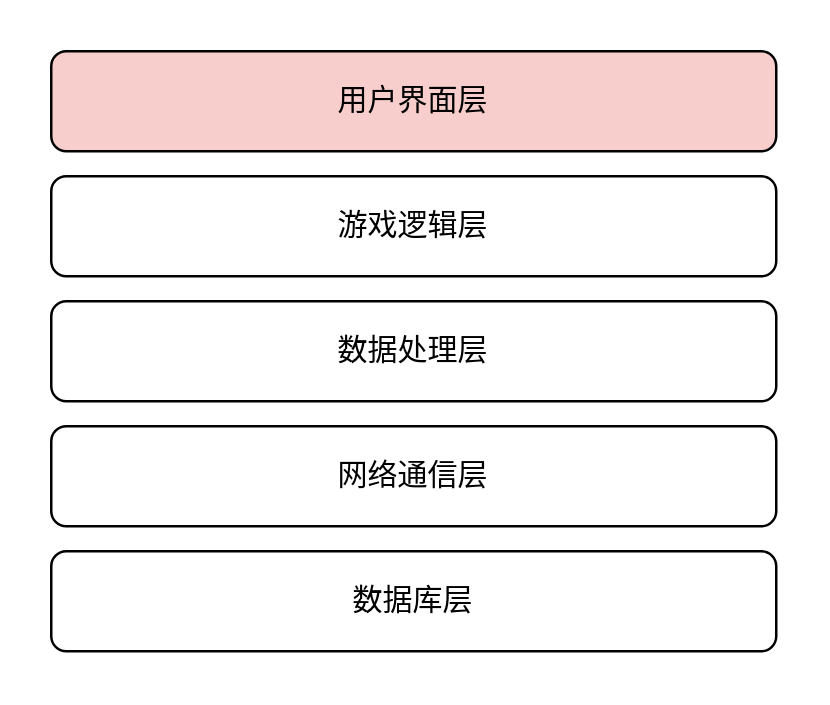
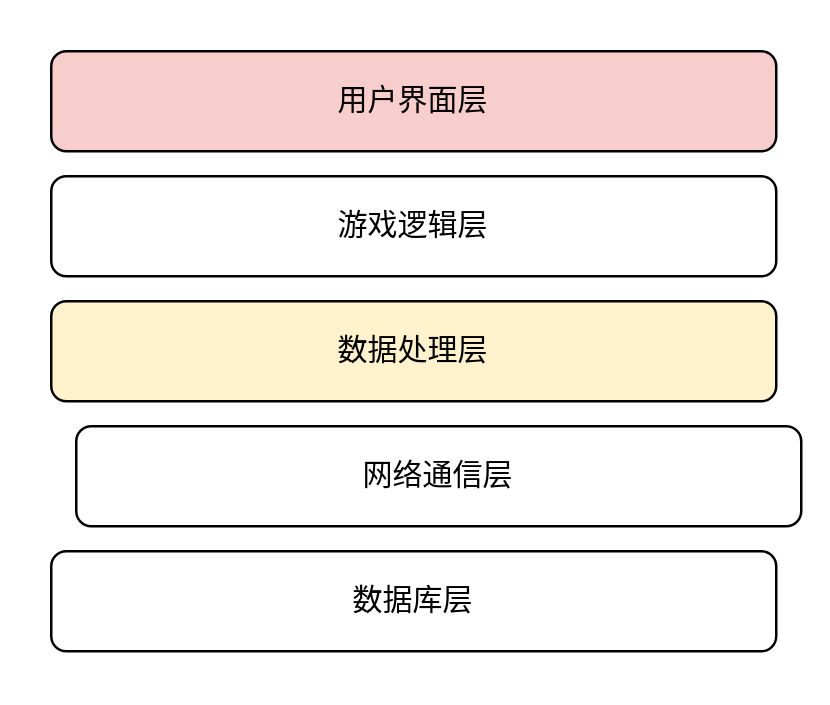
(414, 351) -> (414, 351)
(414, 476) -> (439, 476)
